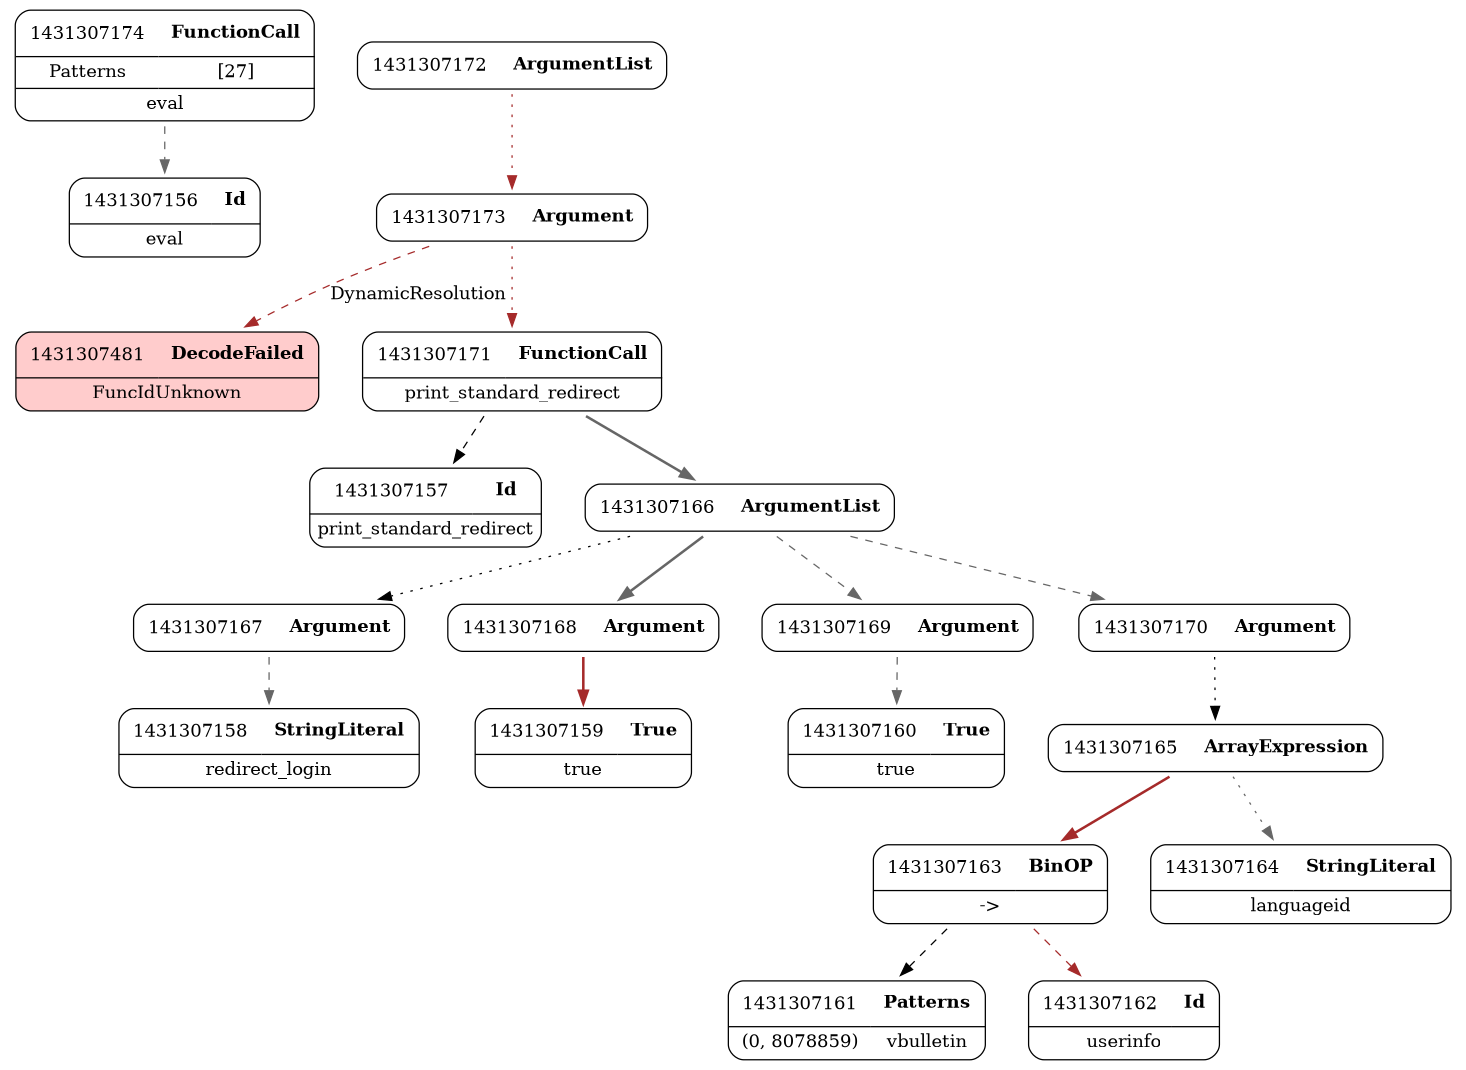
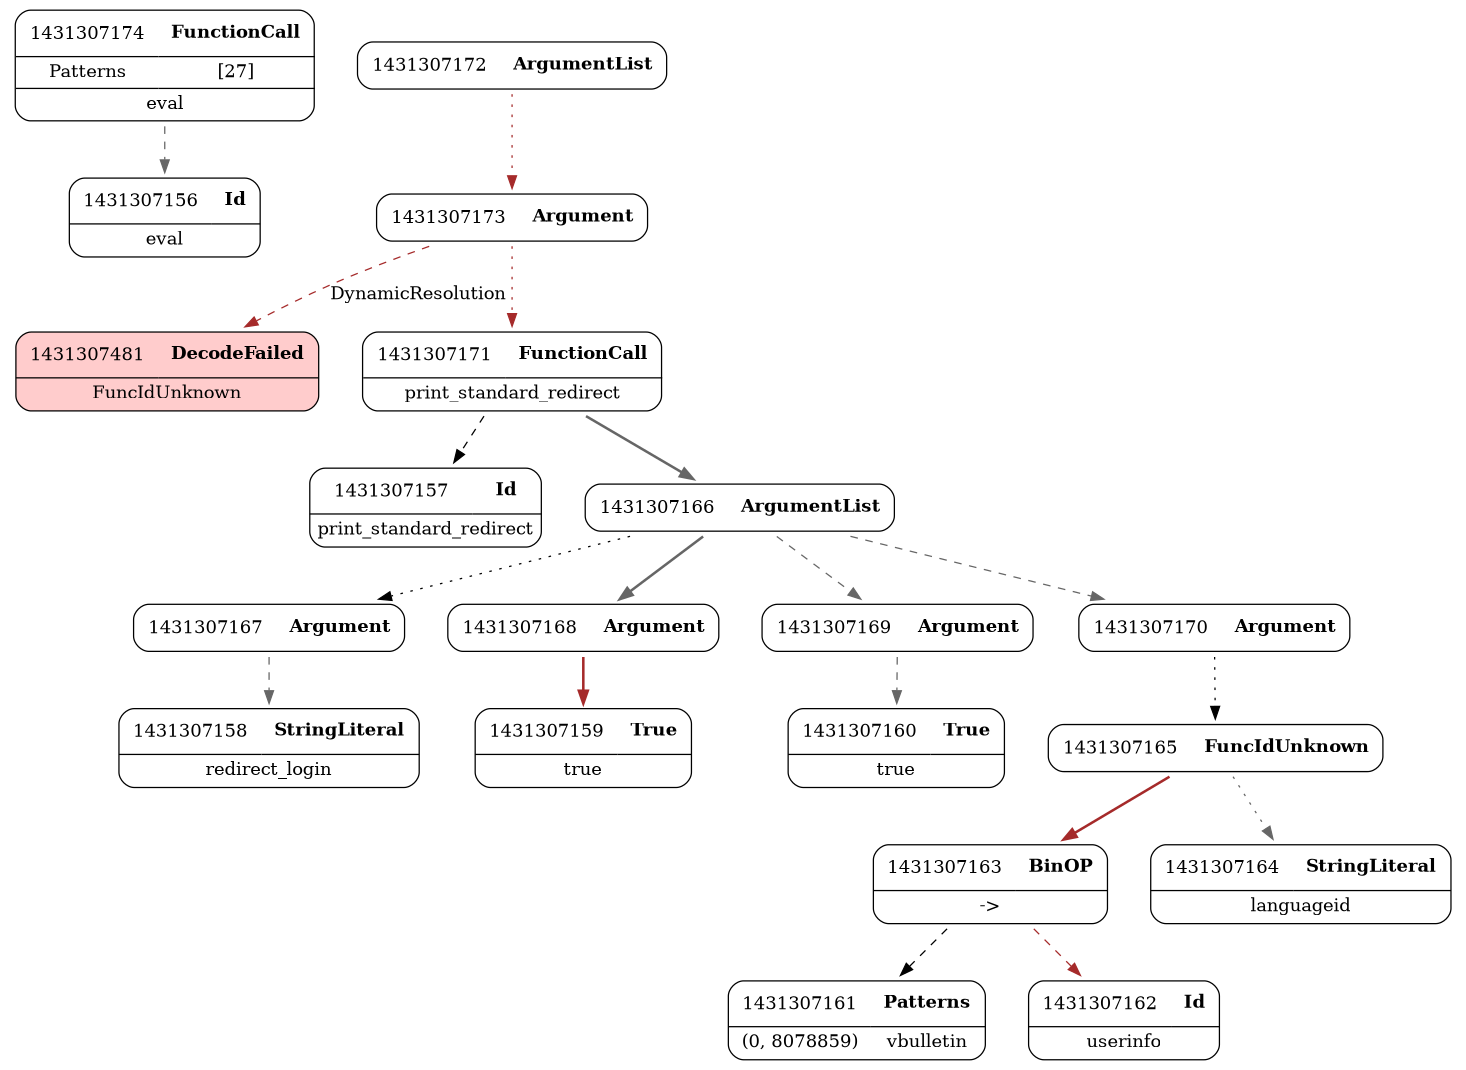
(1287, 747) -> (1287, 747)
